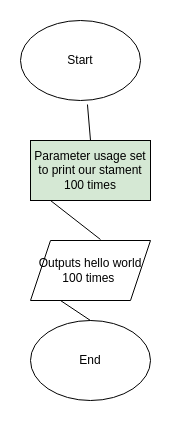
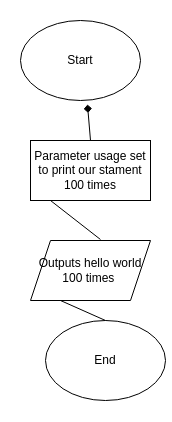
(88, 109) -> (88, 113)
(91, 171) -> (91, 171)
(91, 361) -> (106, 361)
